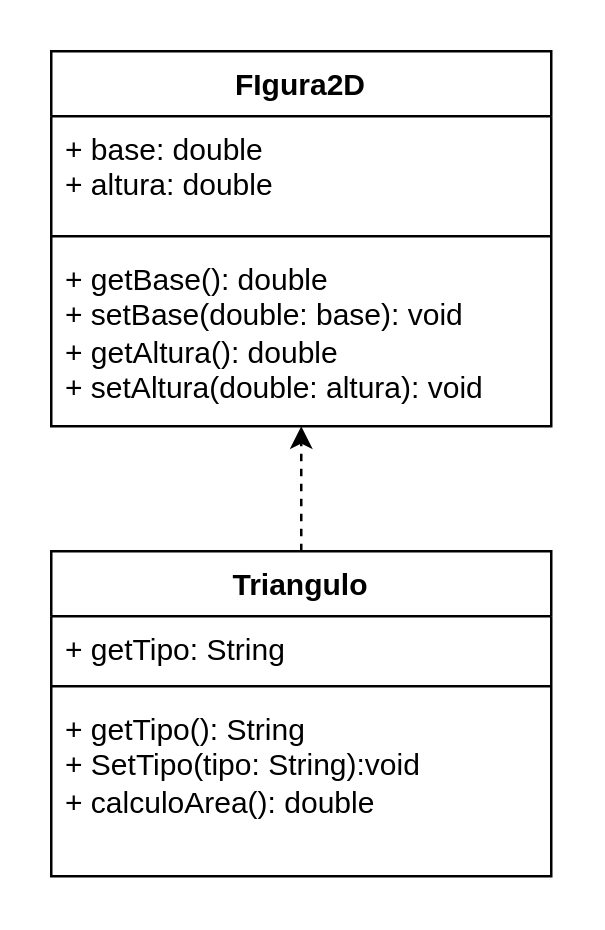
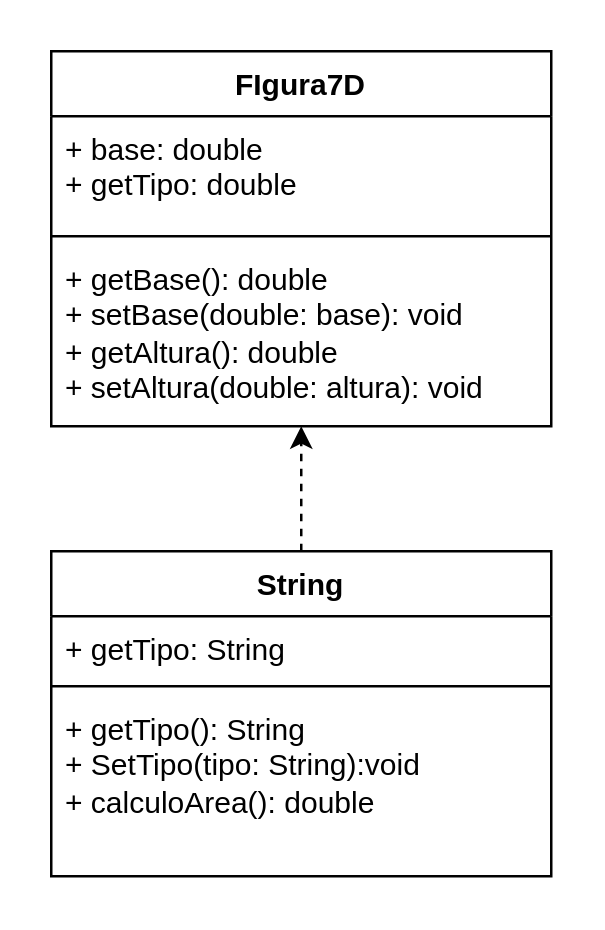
(301, 87) -> (301, 87)
(181, 170) -> (190, 170)
(301, 587) -> (301, 587)
